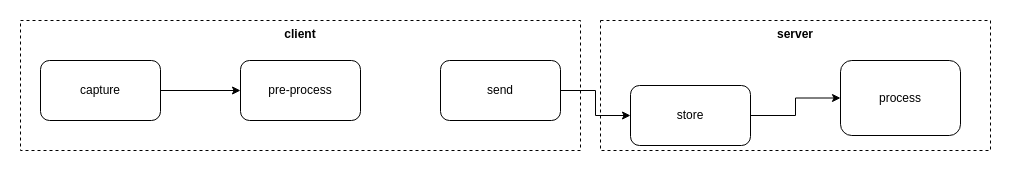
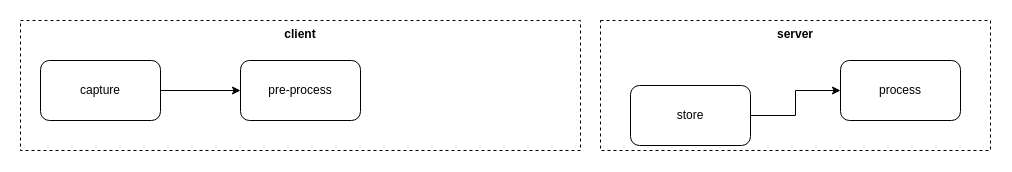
(501, 91) -> none
(901, 98) -> (901, 91)
(596, 100) -> none
